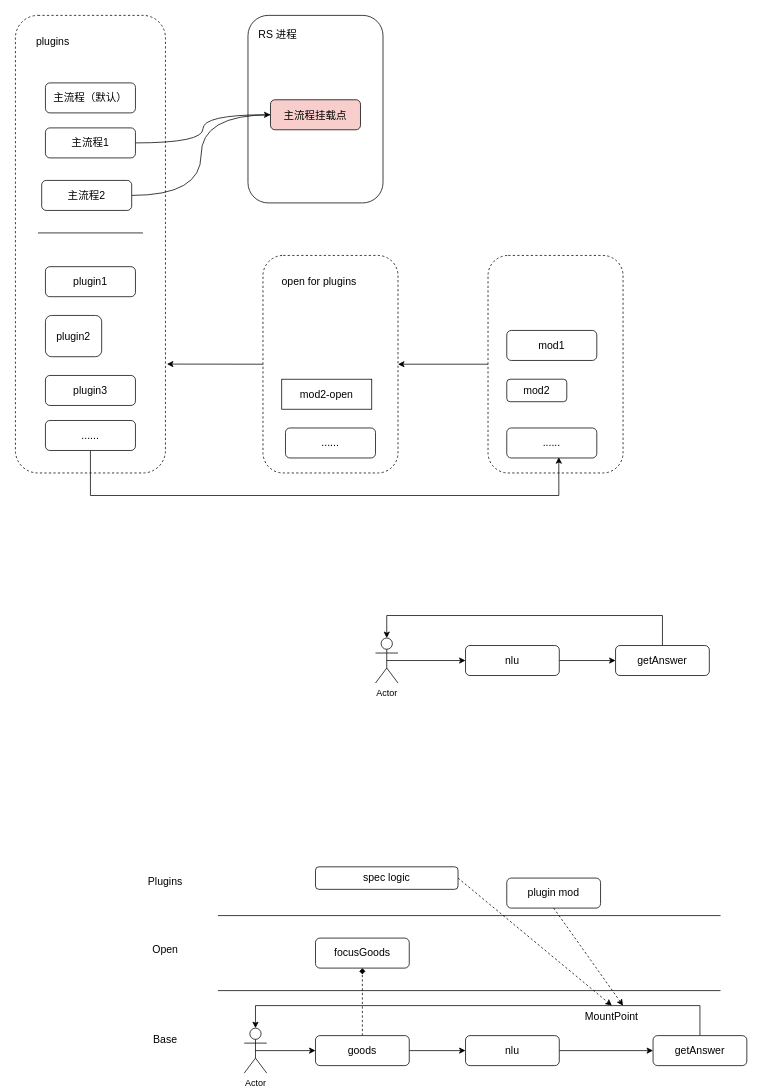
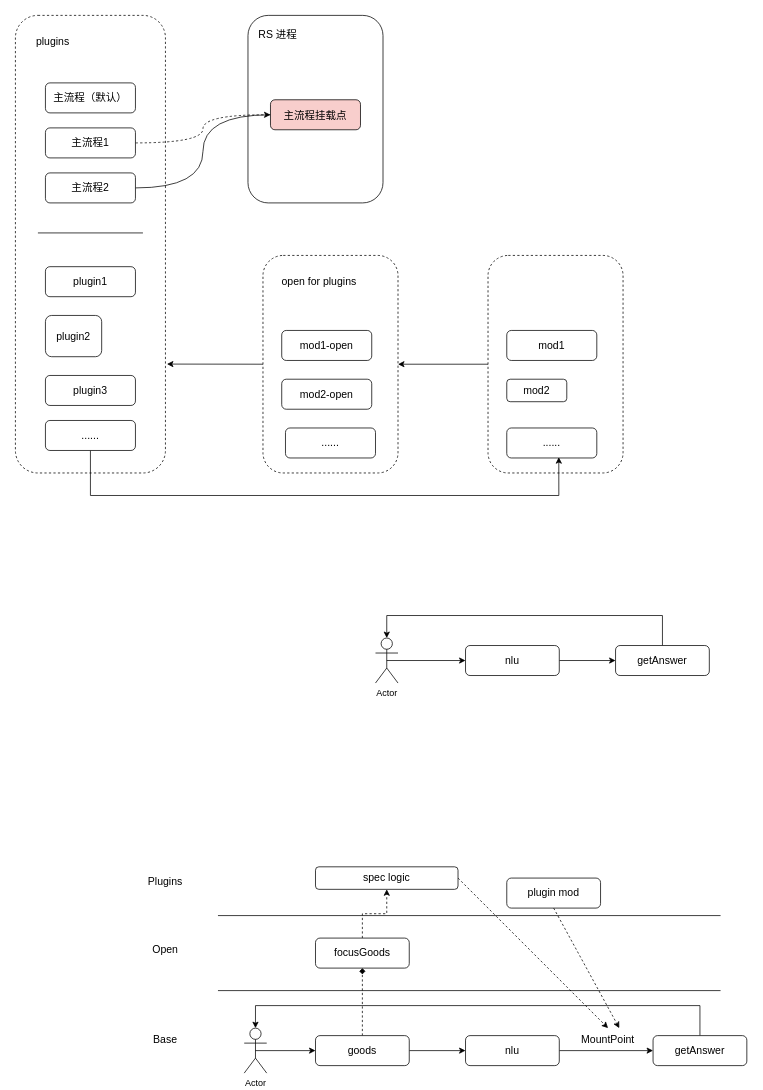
(193, 137) -> (193, 137)
(87, 195) -> (90, 188)
none -> (327, 345)
(327, 394) -> (327, 394)
none -> (362, 928)
(612, 1017) -> (608, 1039)
